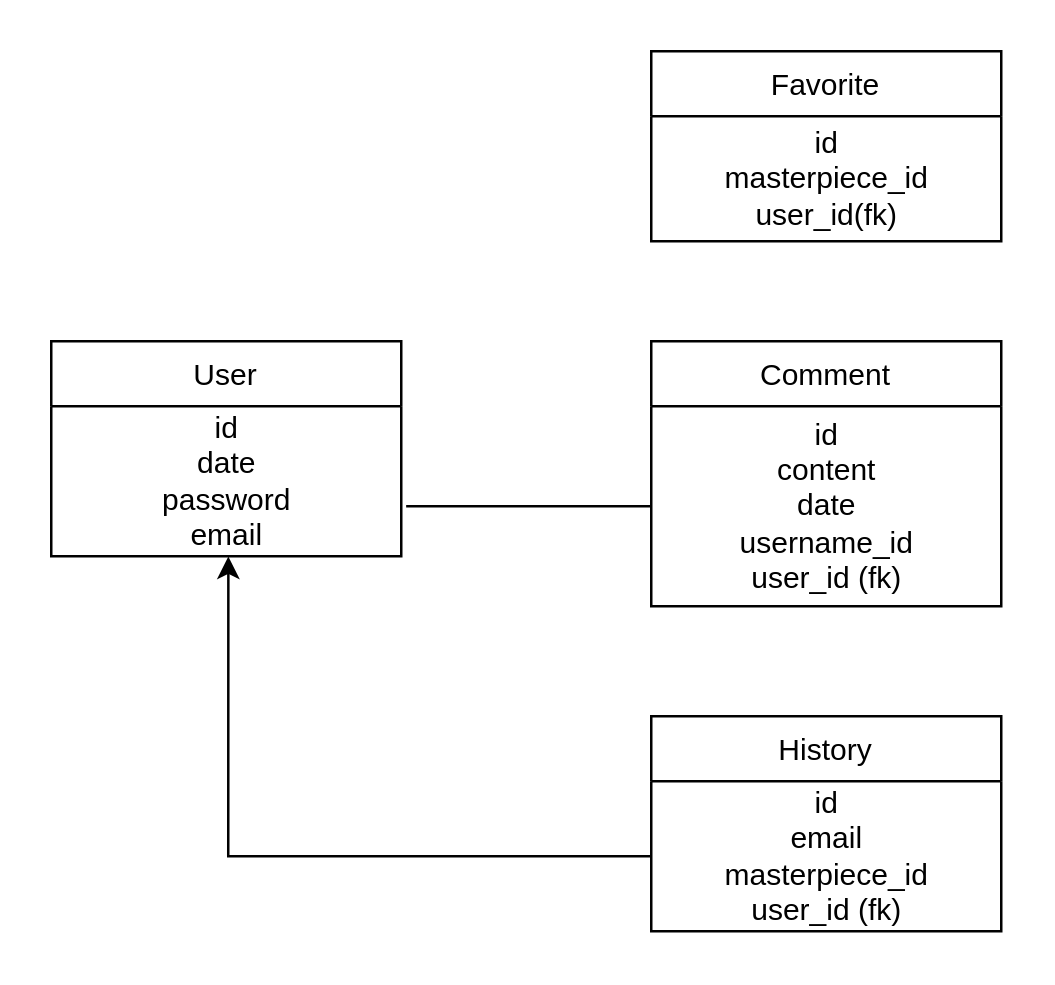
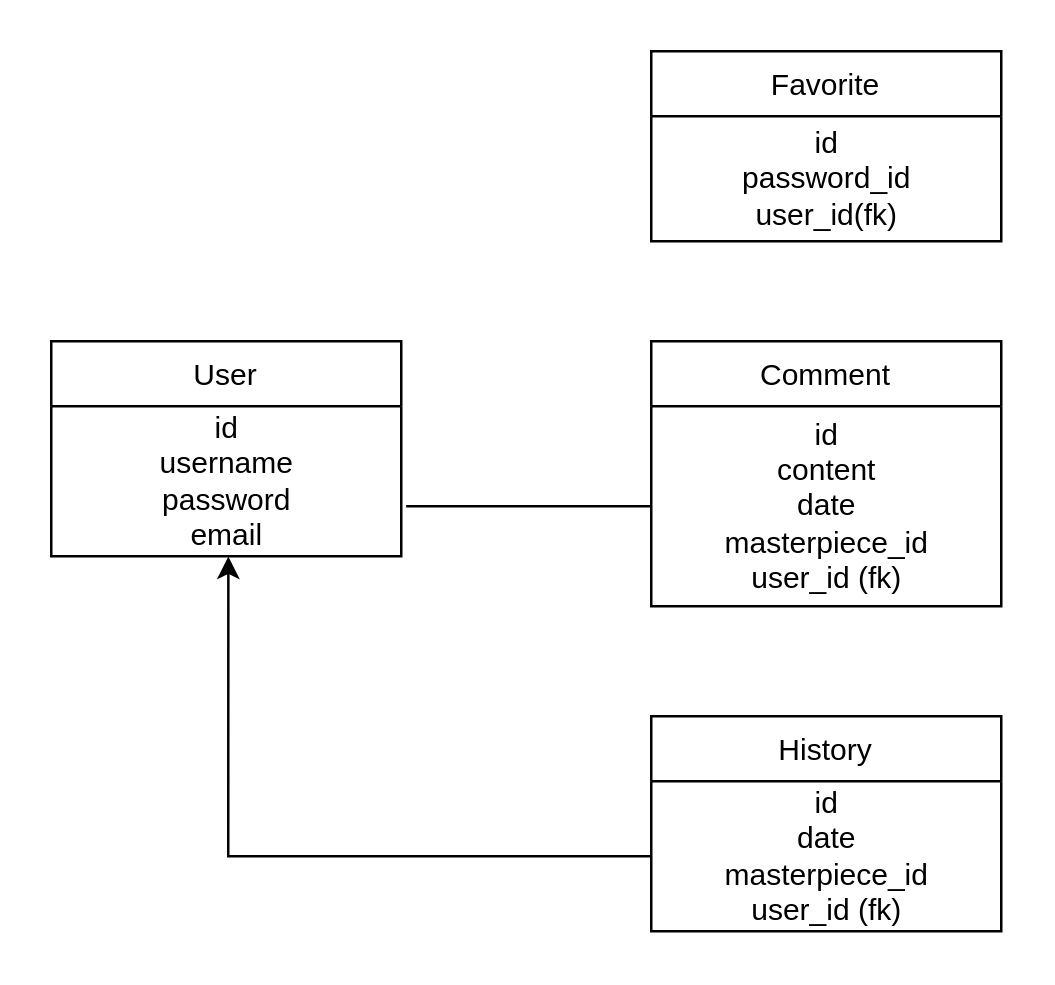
(828, 179) -> (828, 179)
(228, 481) -> (228, 481)
(828, 506) -> (828, 506)
(828, 856) -> (828, 856)
